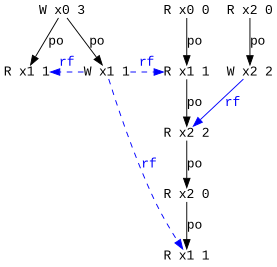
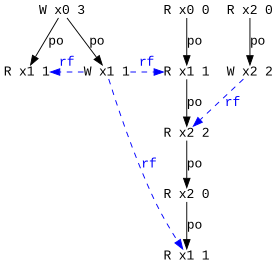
(222, 99) -> (222, 99)
